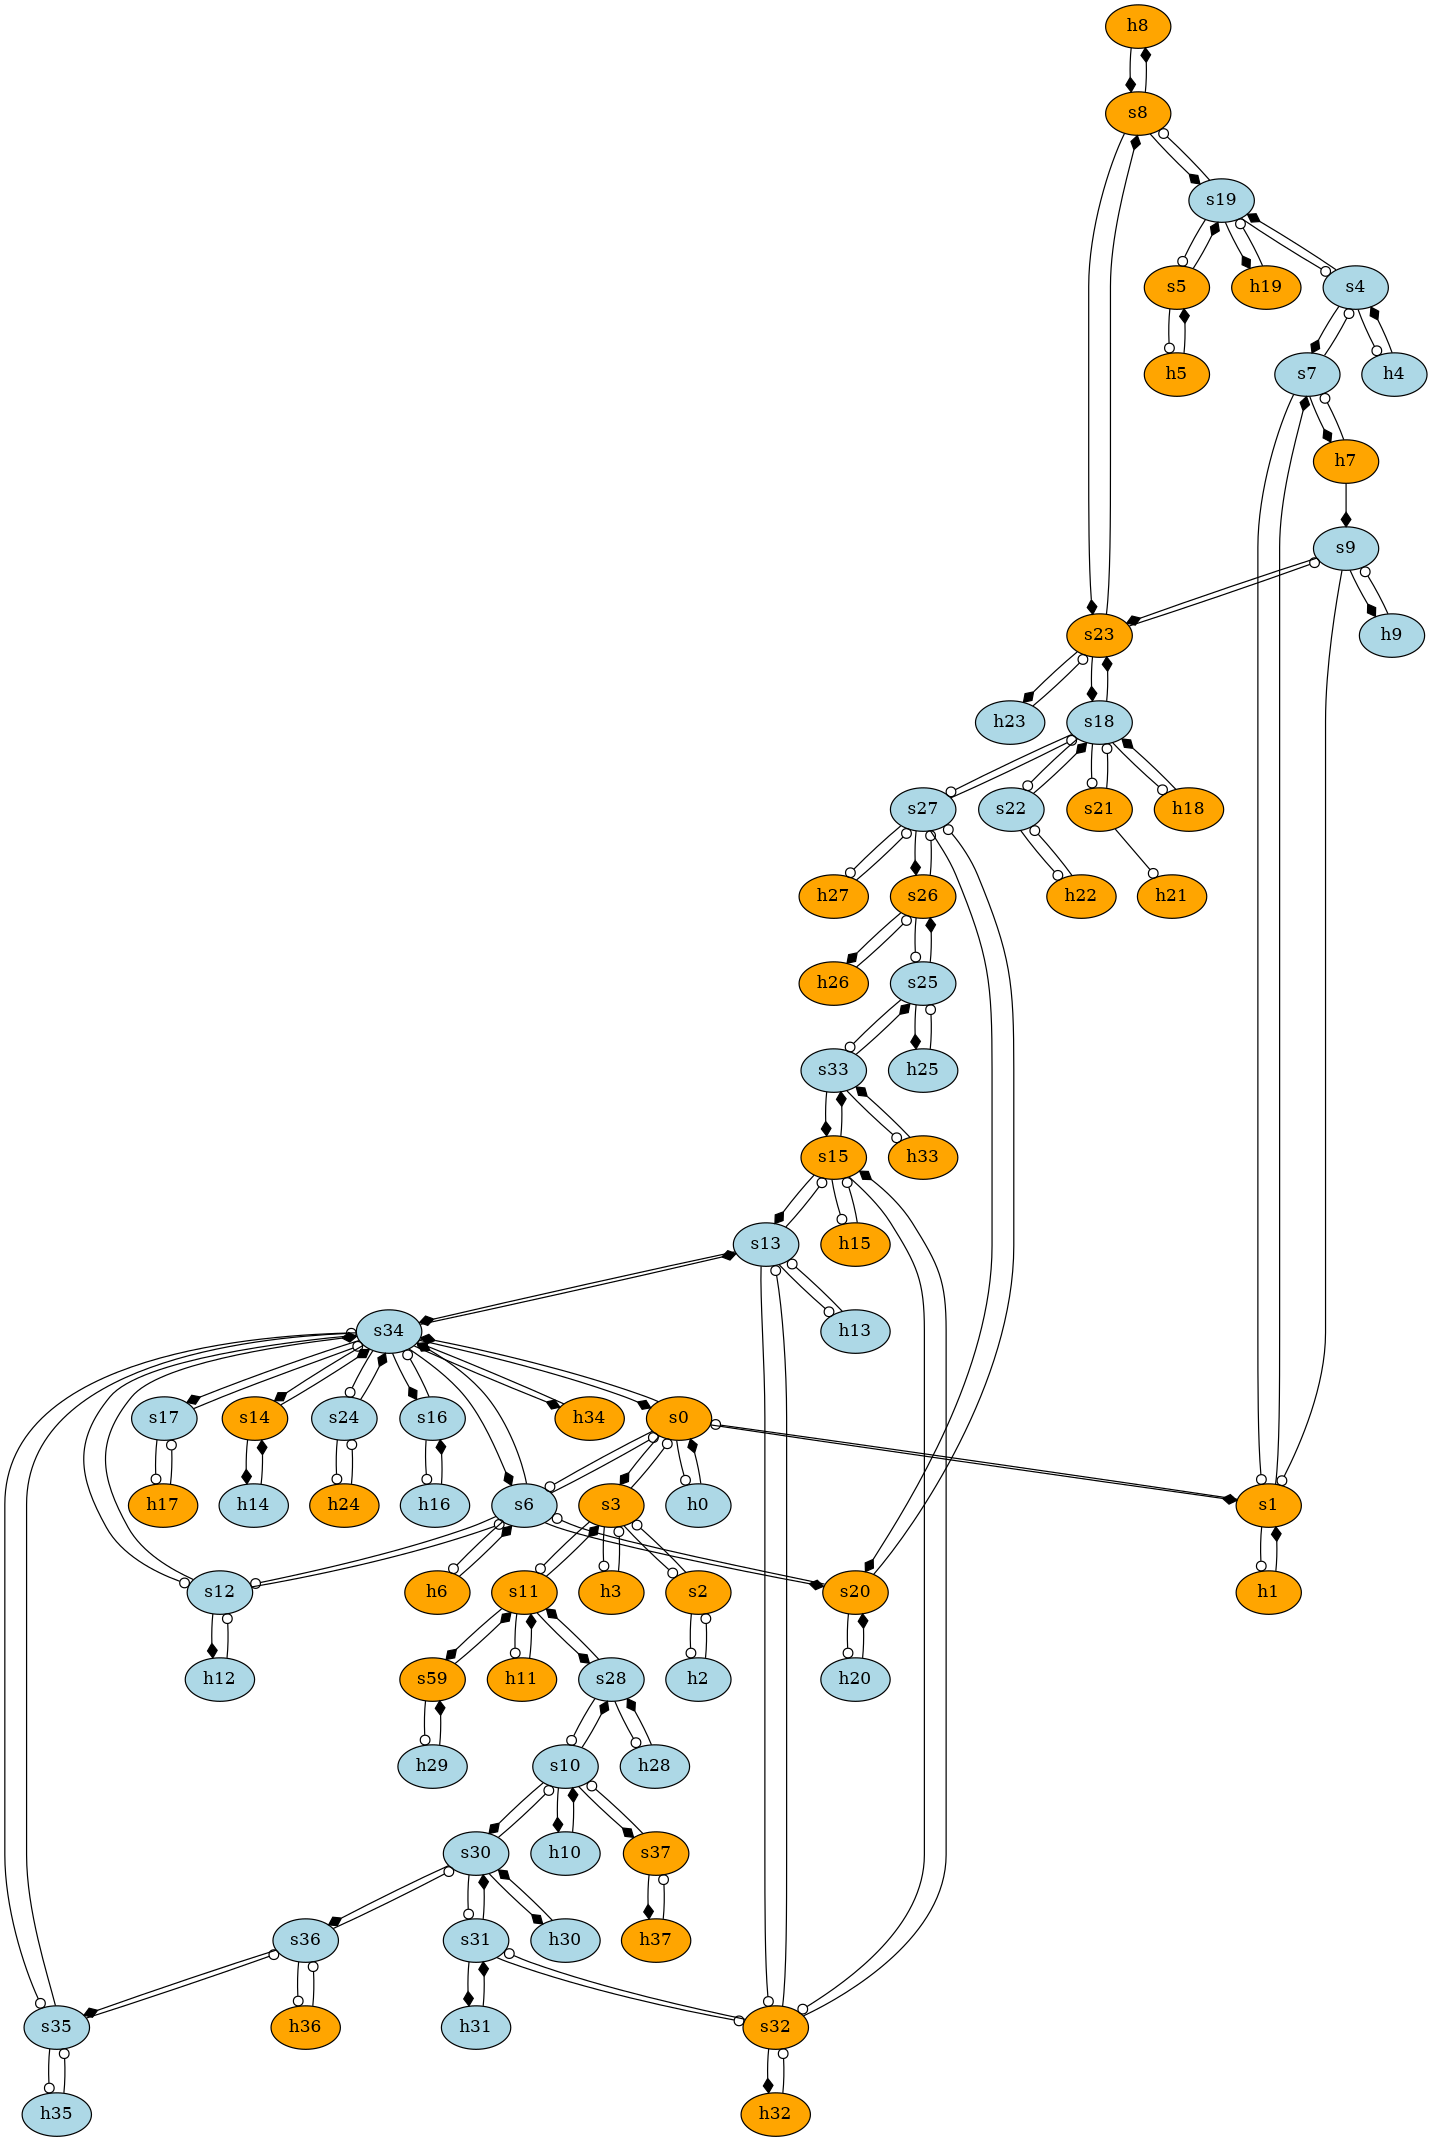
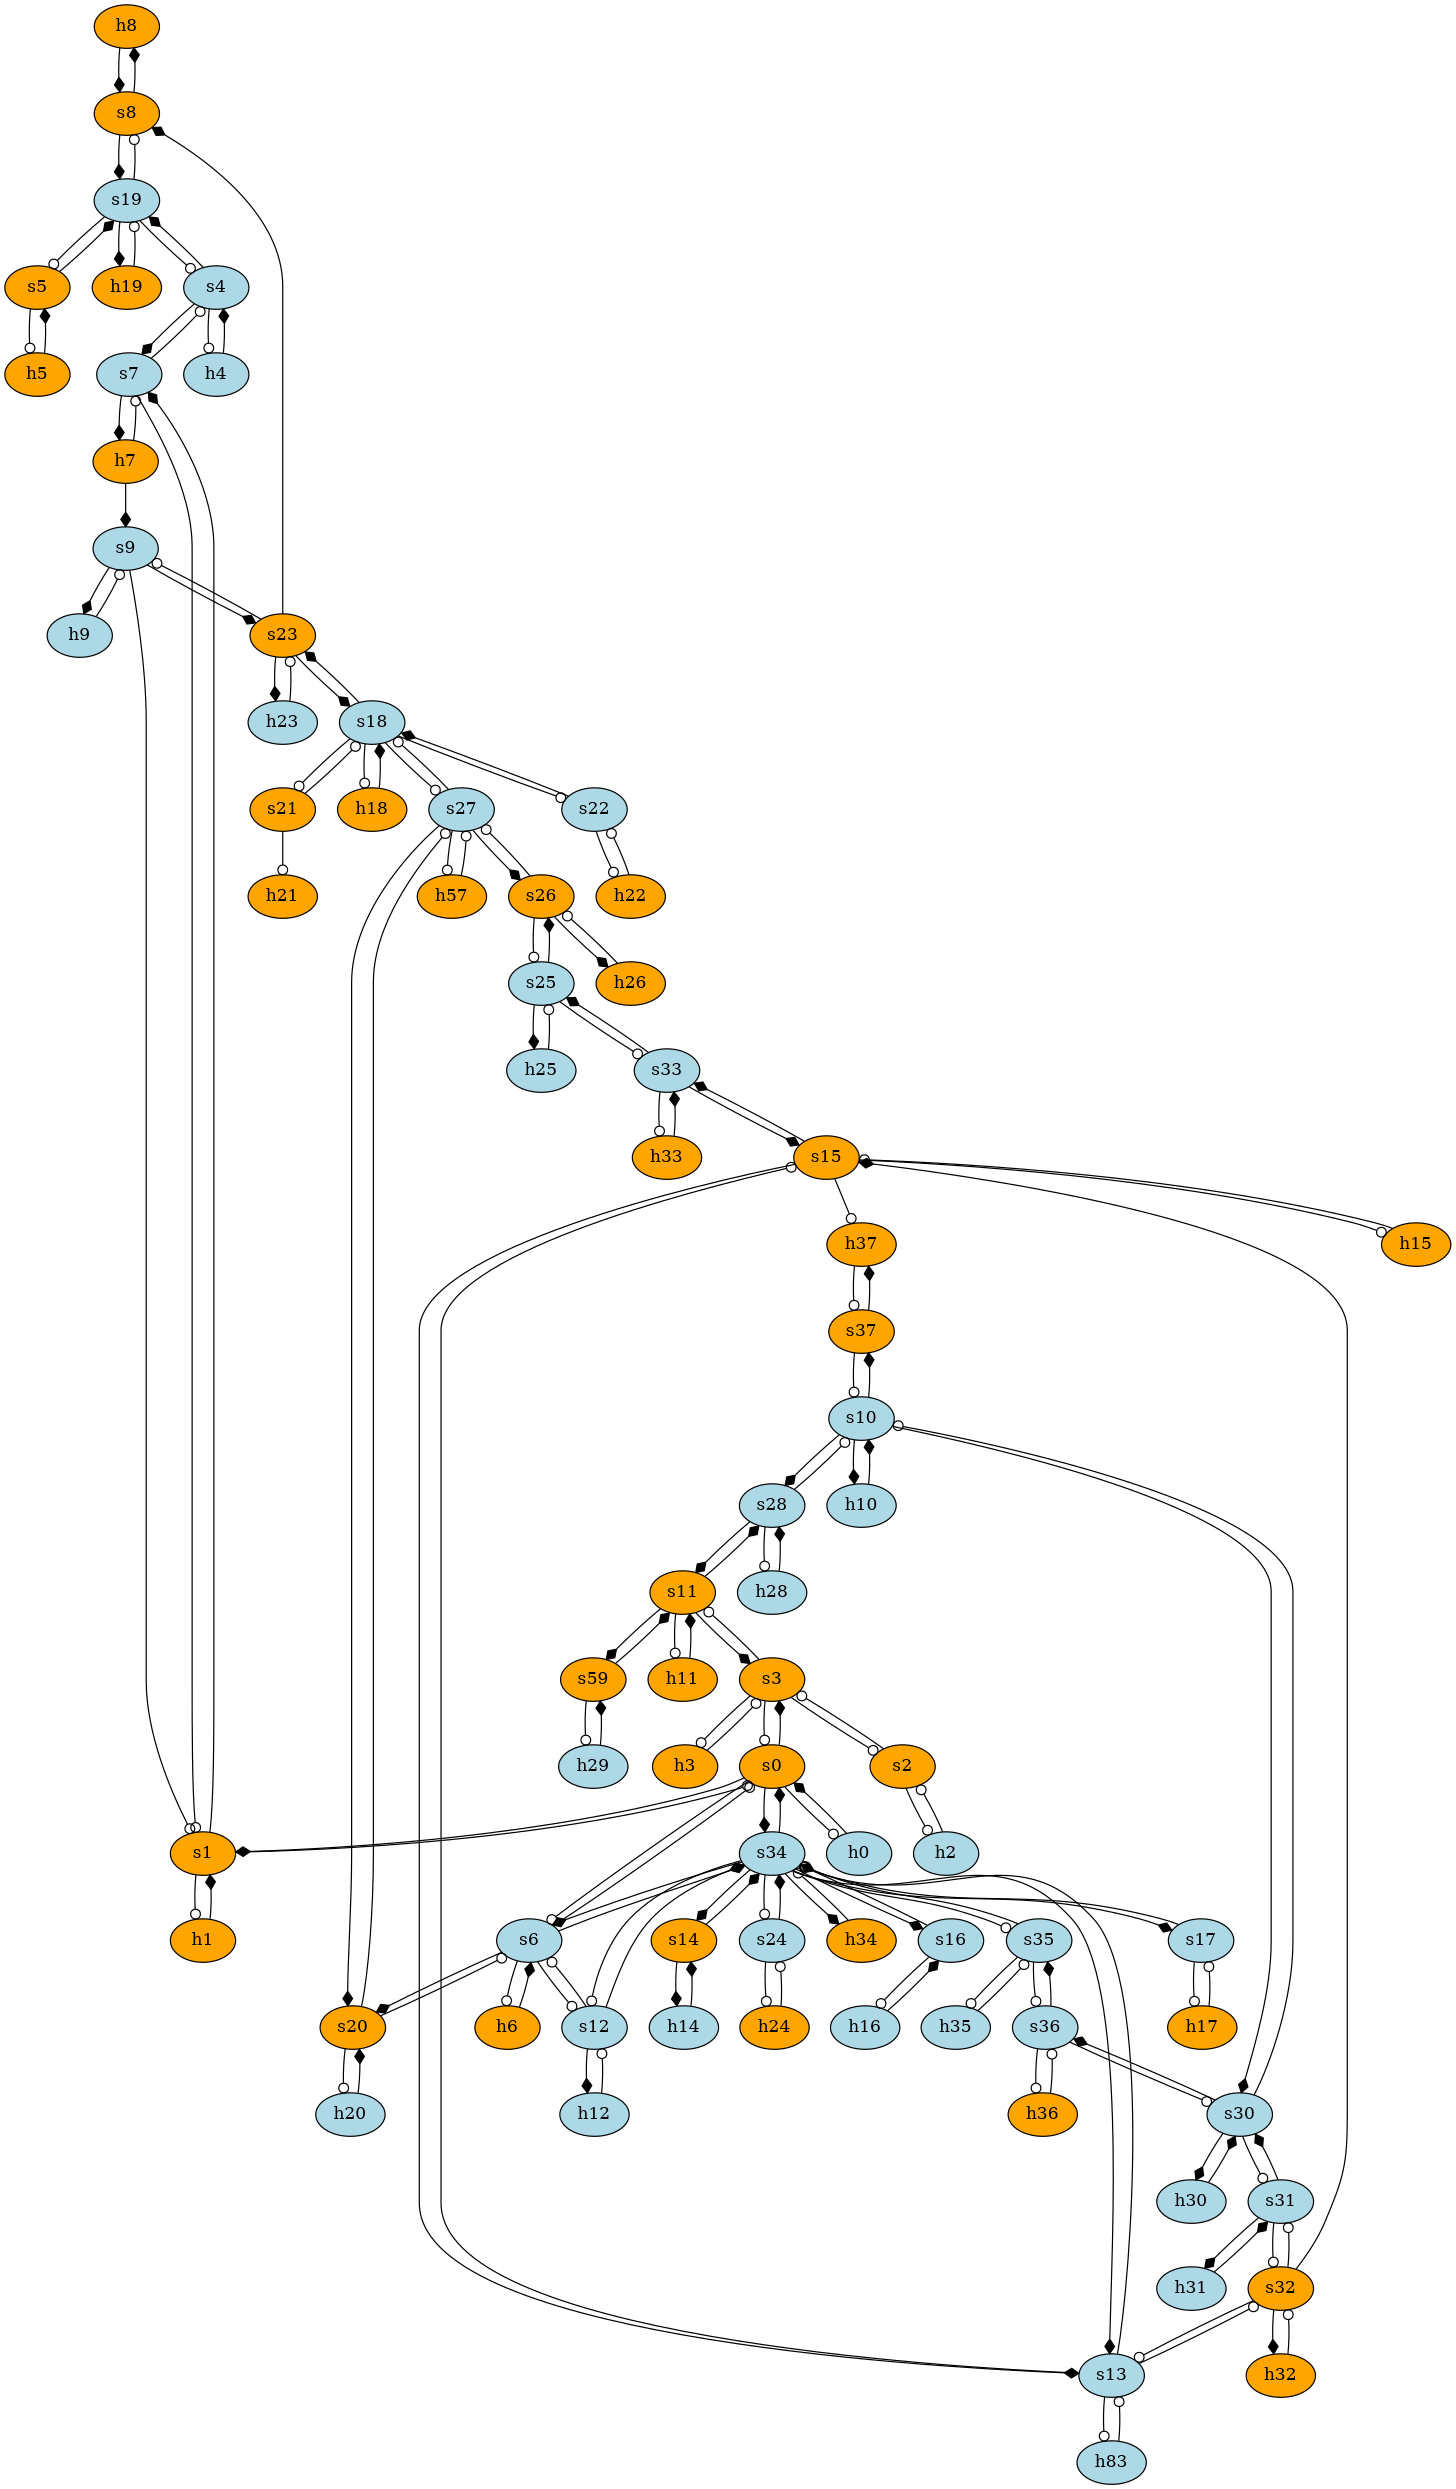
(1089, 364) -> none
(834, 897) -> (452, 897)
(856, 1332) -> (1112, 2463)
(924, 1604) -> (842, 1196)
